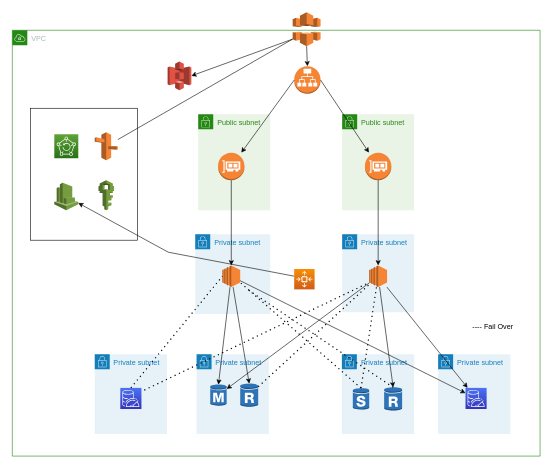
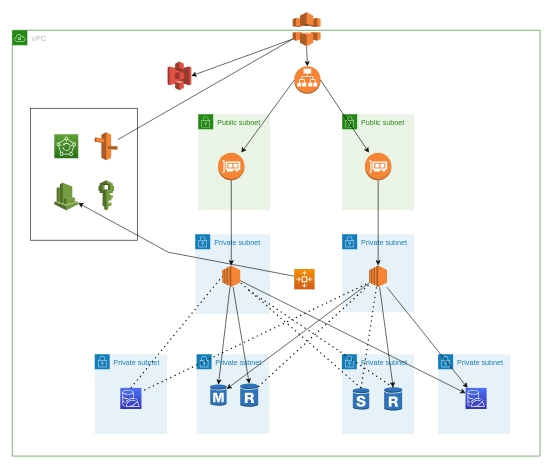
(493, 327) -> none
